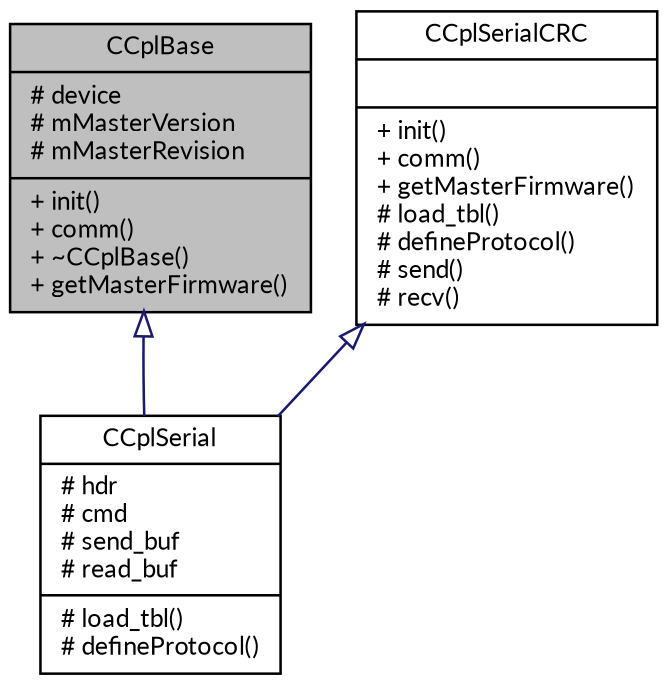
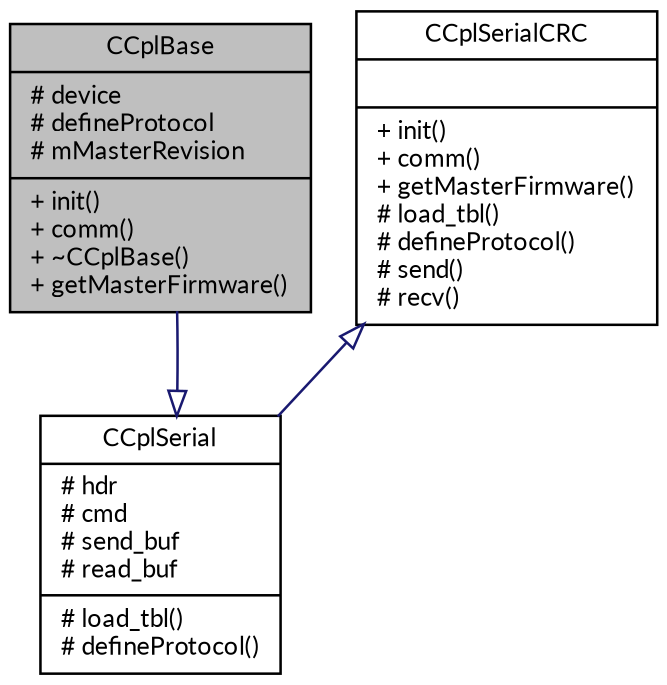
(134, 124) -> (123, 124)
(144, 376) -> (178, 351)
